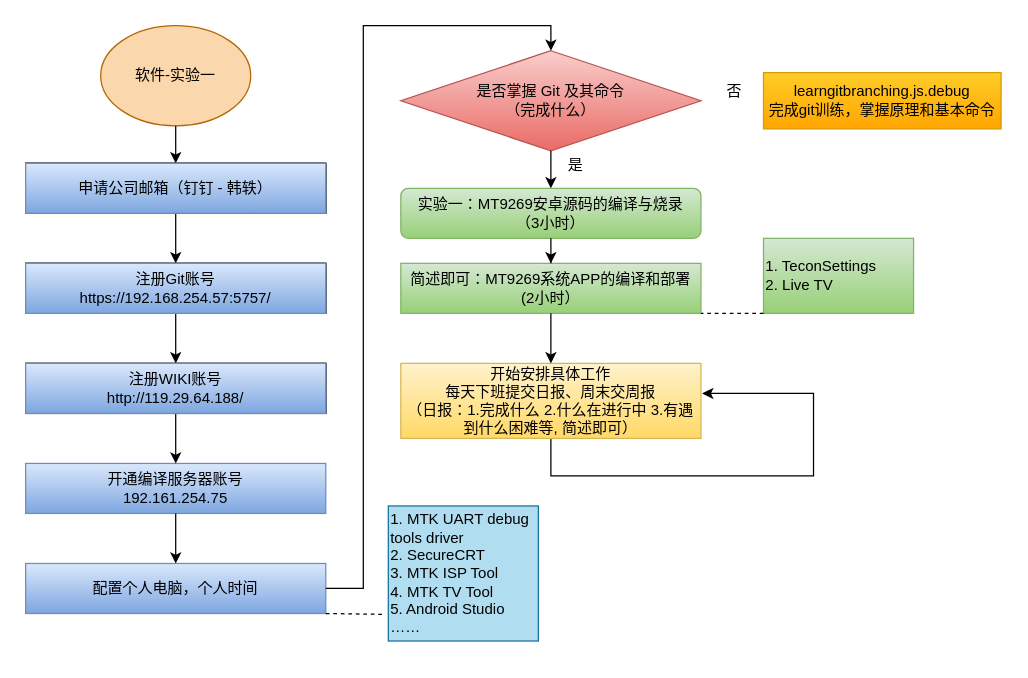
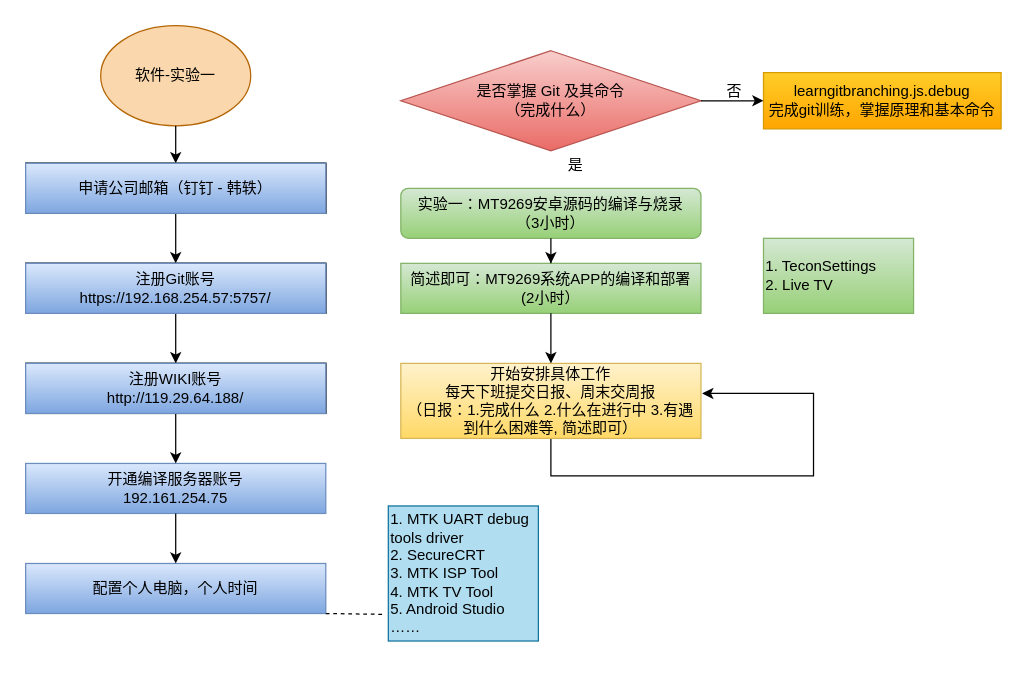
none -> (728, 101)
(551, 165) -> none
(363, 224) -> none
(732, 313) -> none
